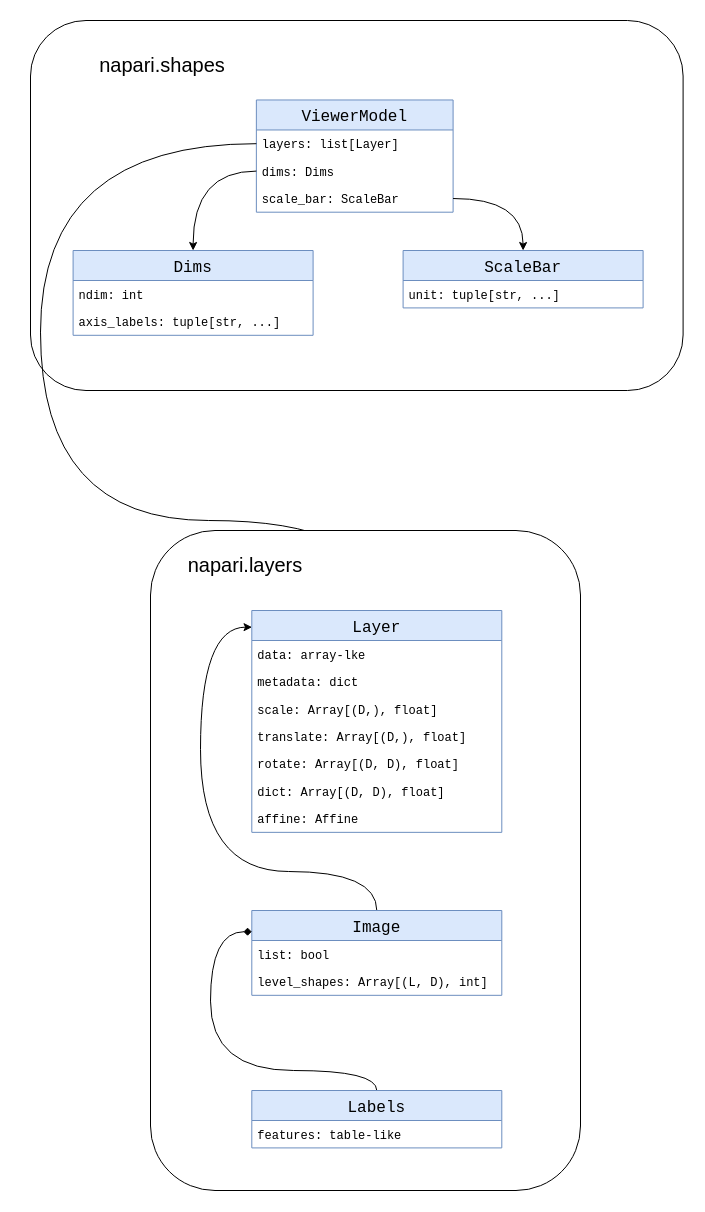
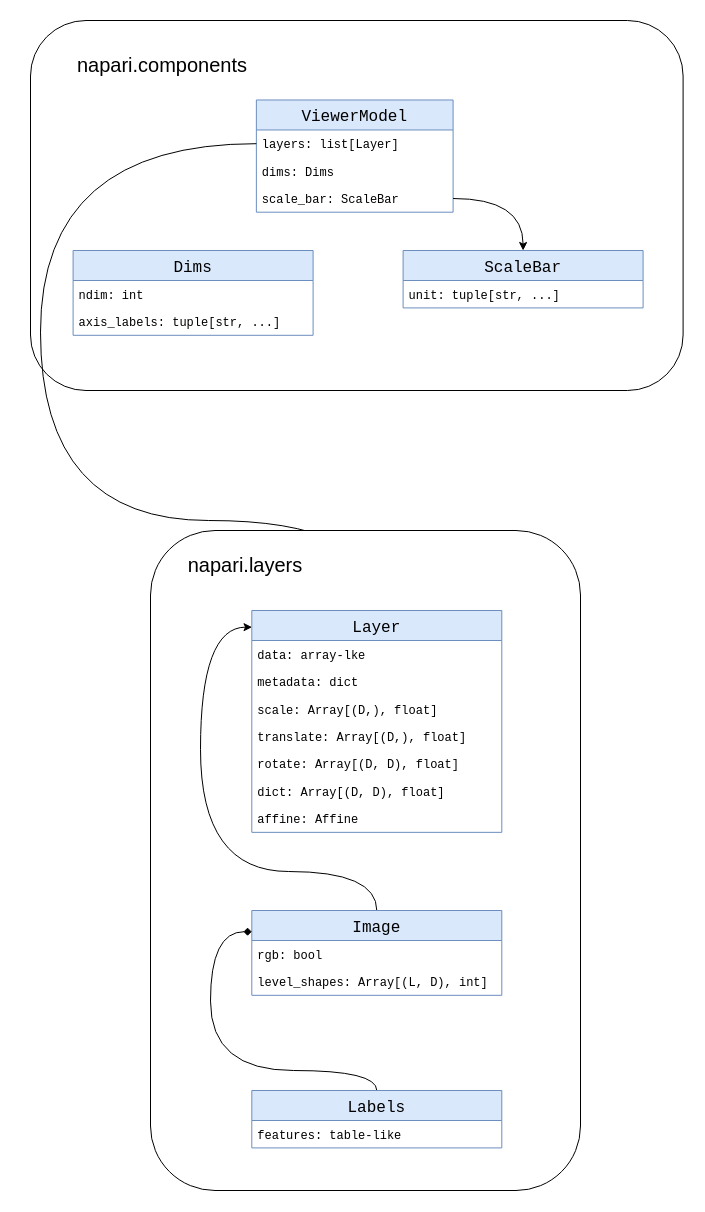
(163, 65) -> (163, 65)
(207, 192) -> none
(283, 955) -> (283, 955)
